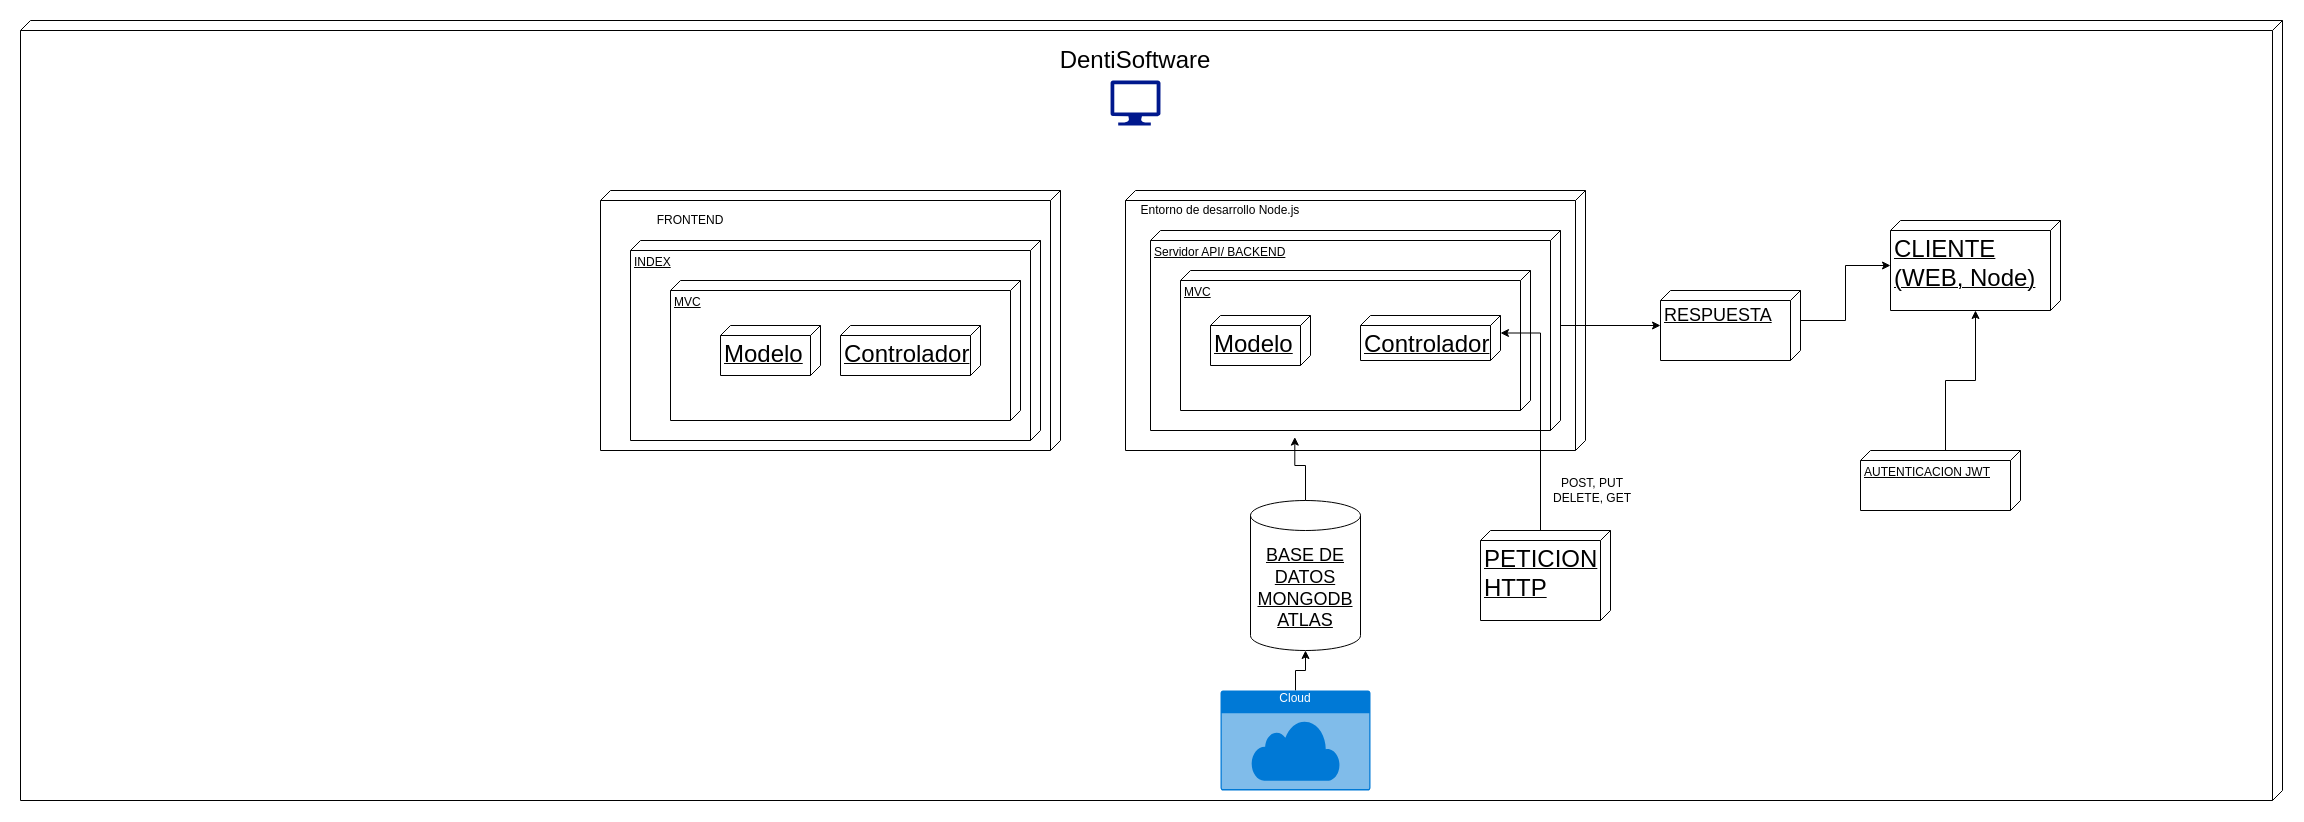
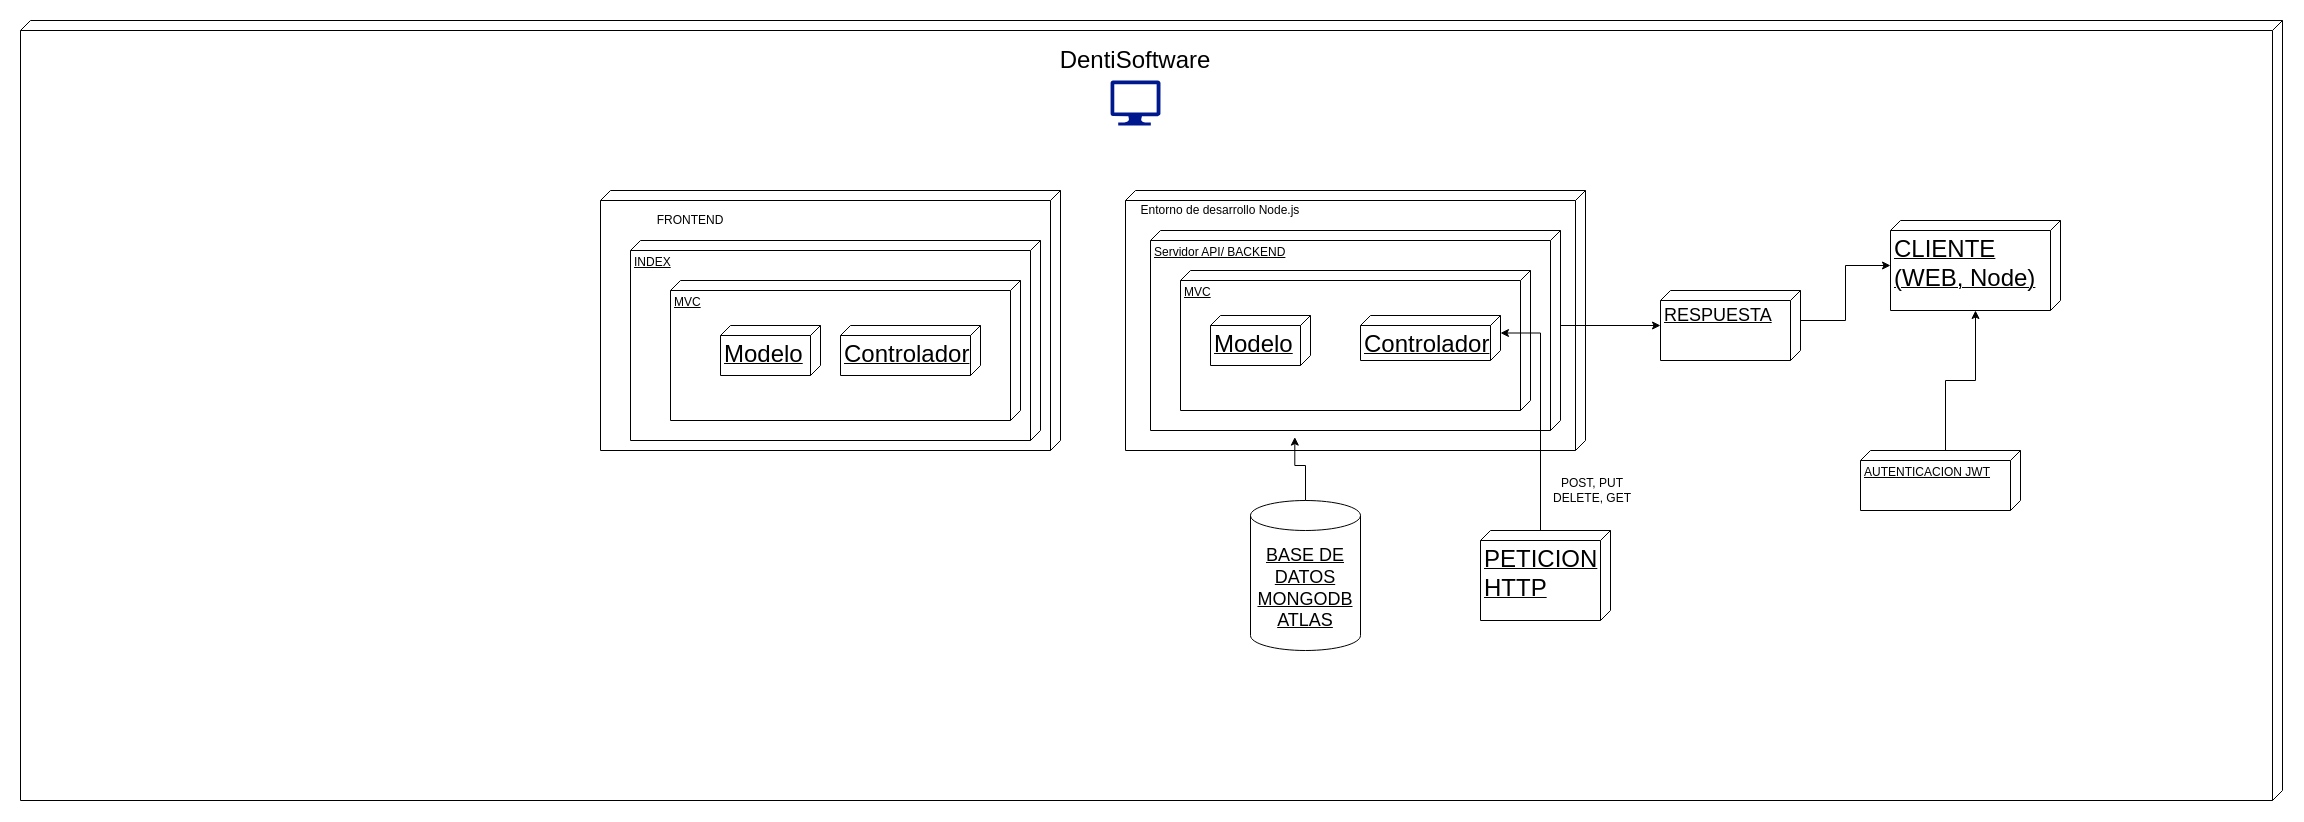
(1297, 671) -> none
(1296, 741) -> none
